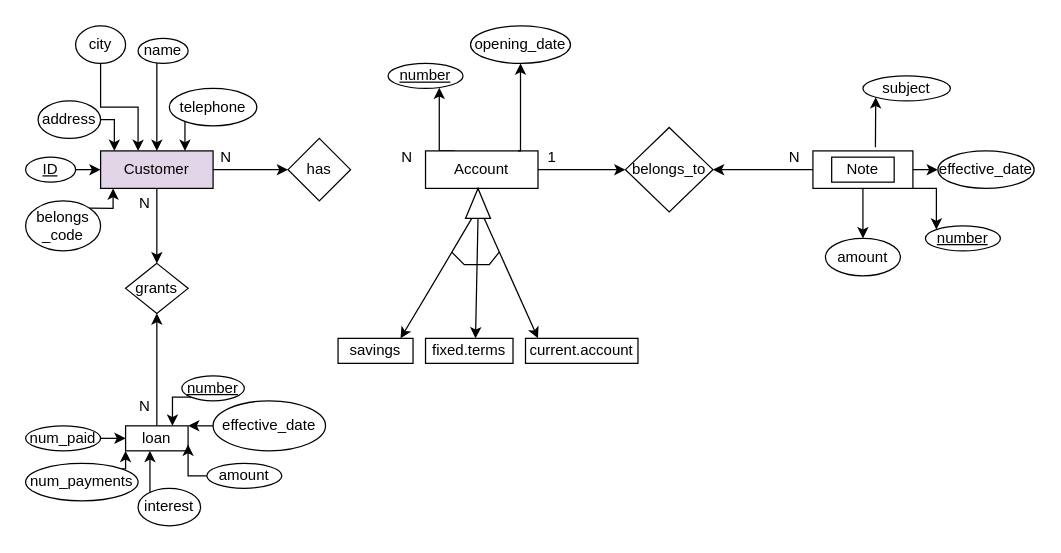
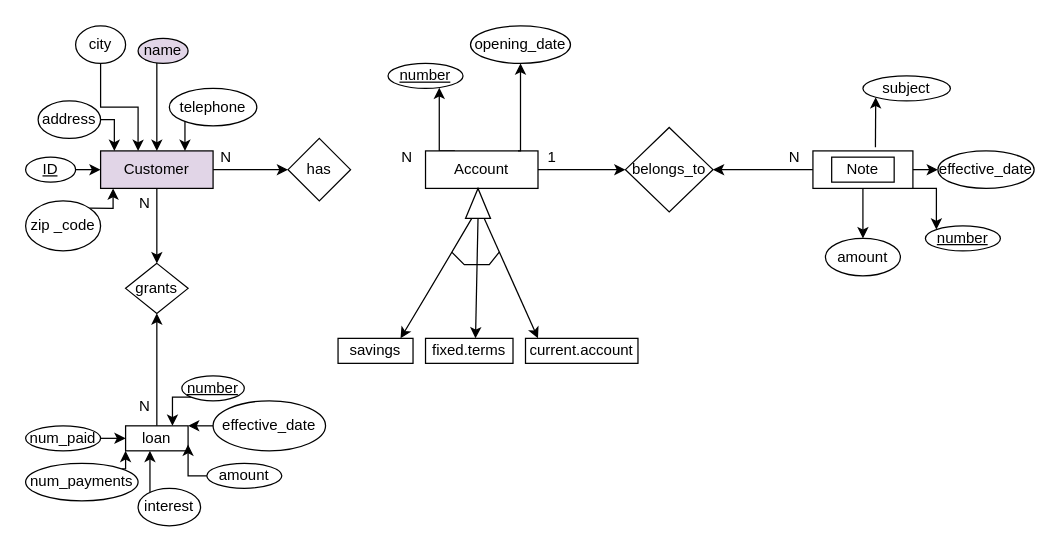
(163, 51) -> (163, 51)
(63, 226) -> (63, 226)
